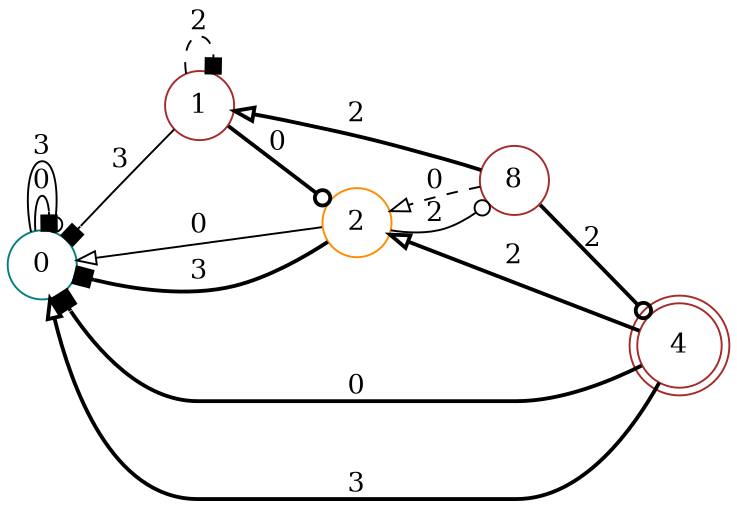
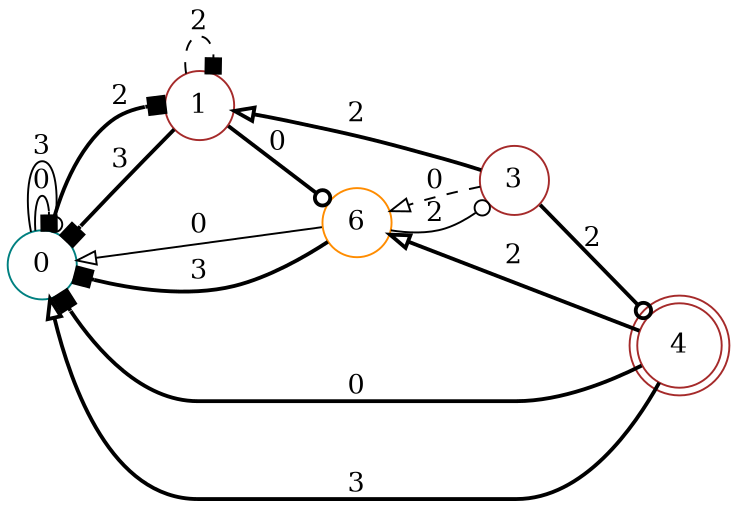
none -> (81, 155)
(127, 177) -> (127, 177)
(514, 180) -> (514, 180)
(357, 223) -> (357, 223)
